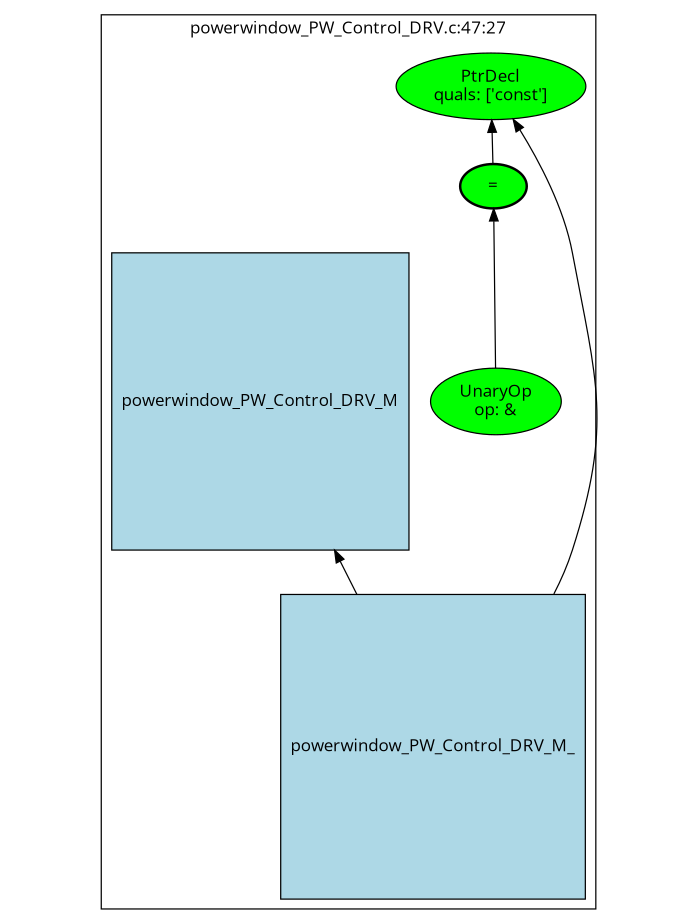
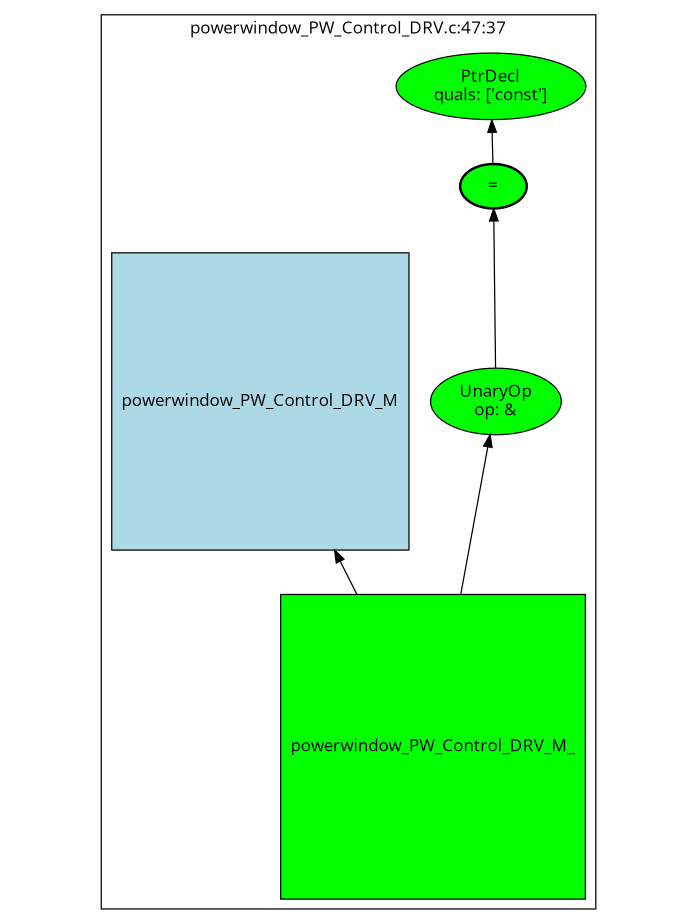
(349, 29) -> (349, 29)
(588, 335) -> (474, 521)
(433, 747) -> (433, 747)
